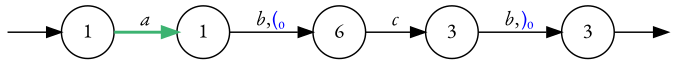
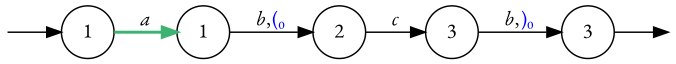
(339, 32) -> (339, 32)
